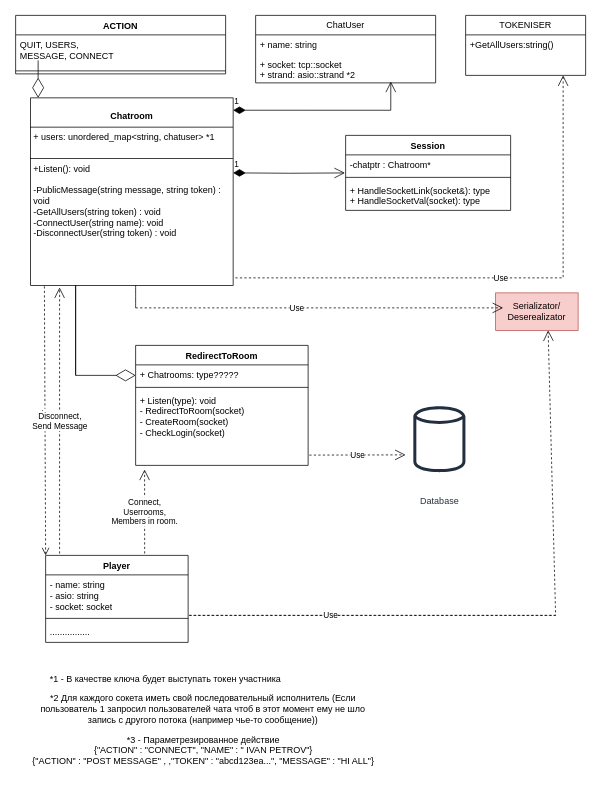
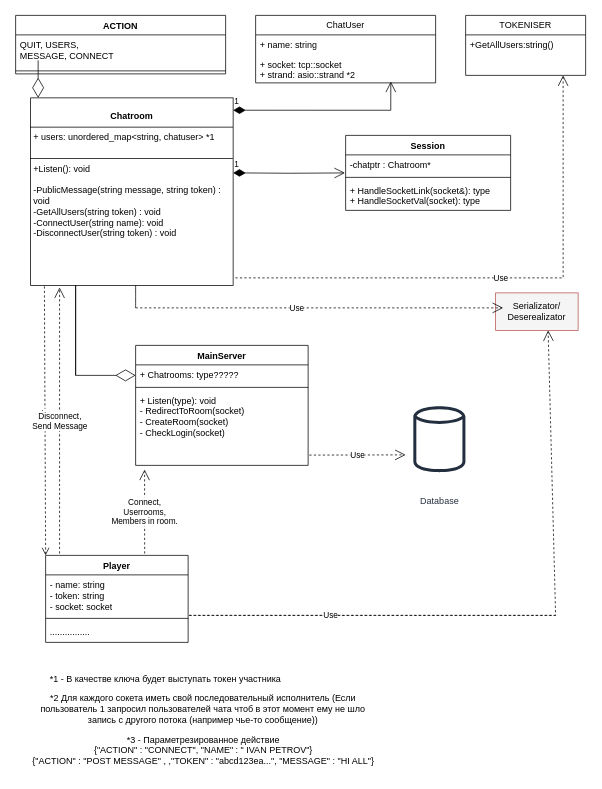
(537, 312) -> (537, 312)
(222, 356) -> (222, 356)
(87, 596) -> (87, 596)
